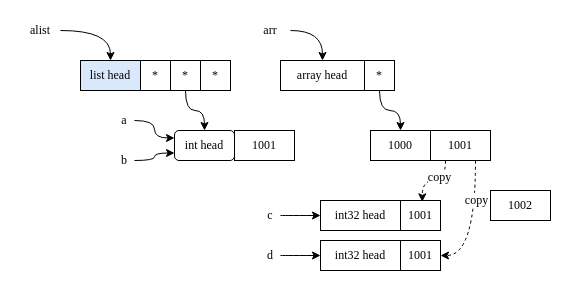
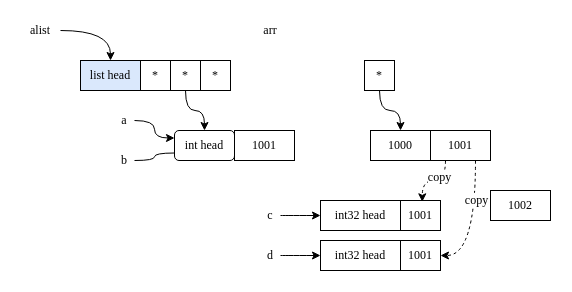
(312, 35) -> none
(323, 76) -> none
(166, 153) -> (168, 153)
